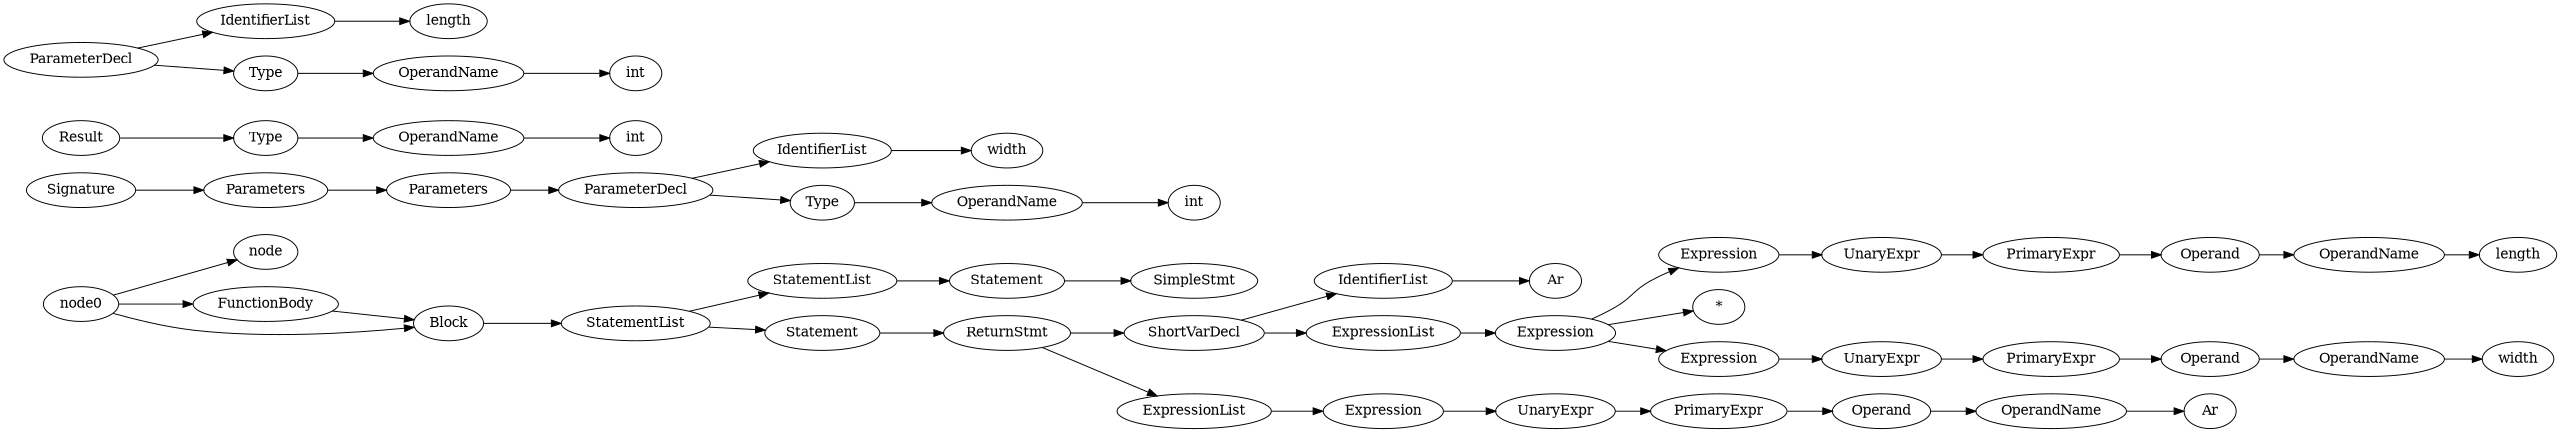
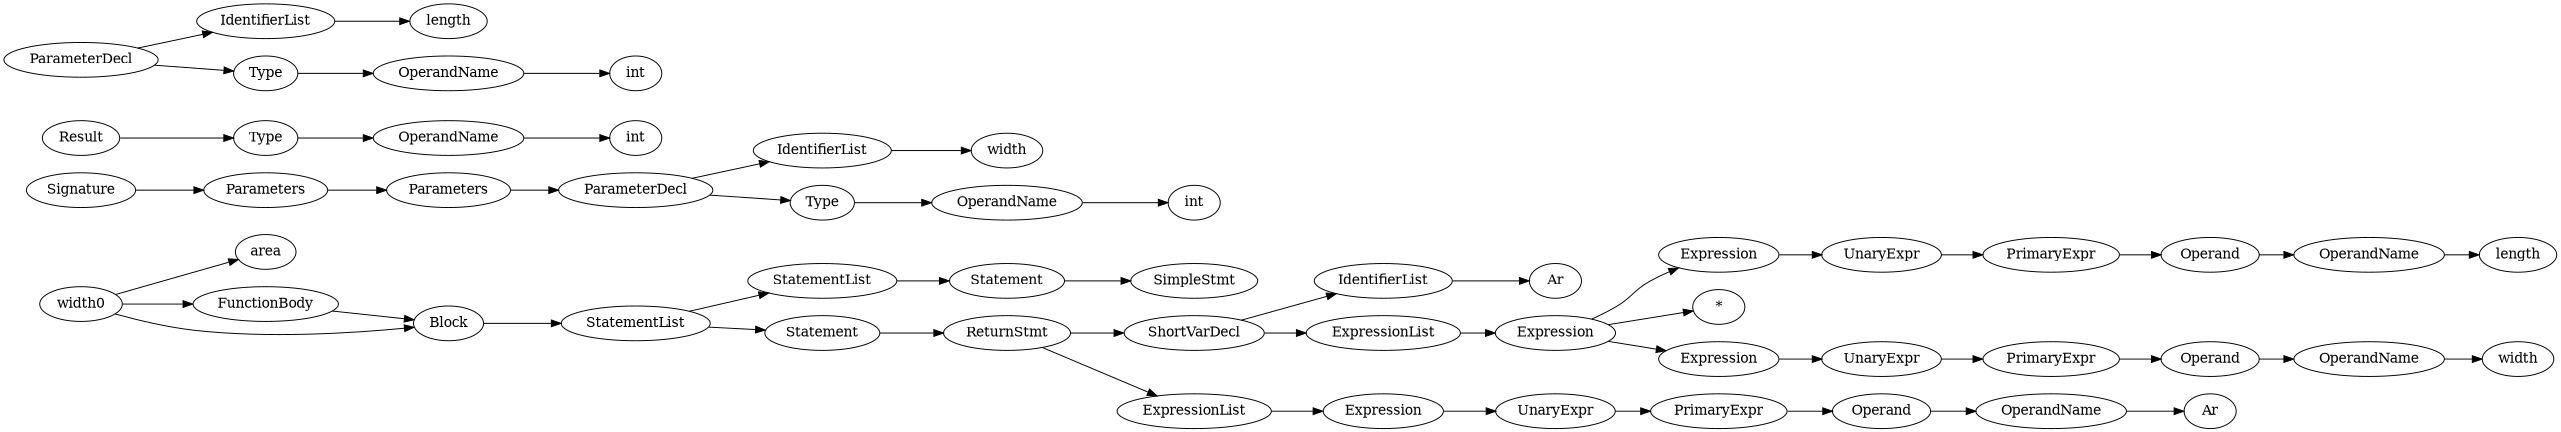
(266, 252) -> (266, 252)
(81, 304) -> (81, 304)
